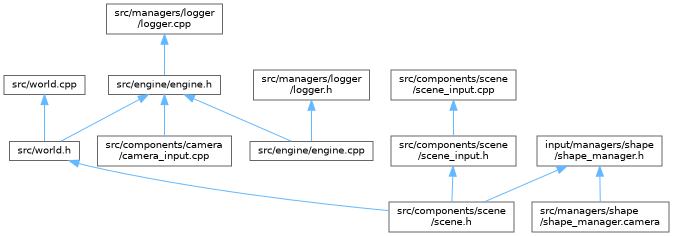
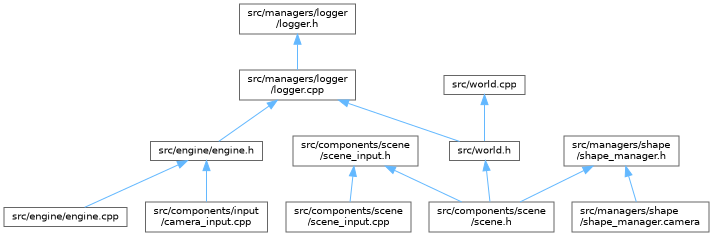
(100, 120) -> (404, 122)
(454, 123) -> (351, 189)
(312, 126) -> (298, 57)
(164, 151) -> (206, 217)
(600, 151) -> (622, 151)
